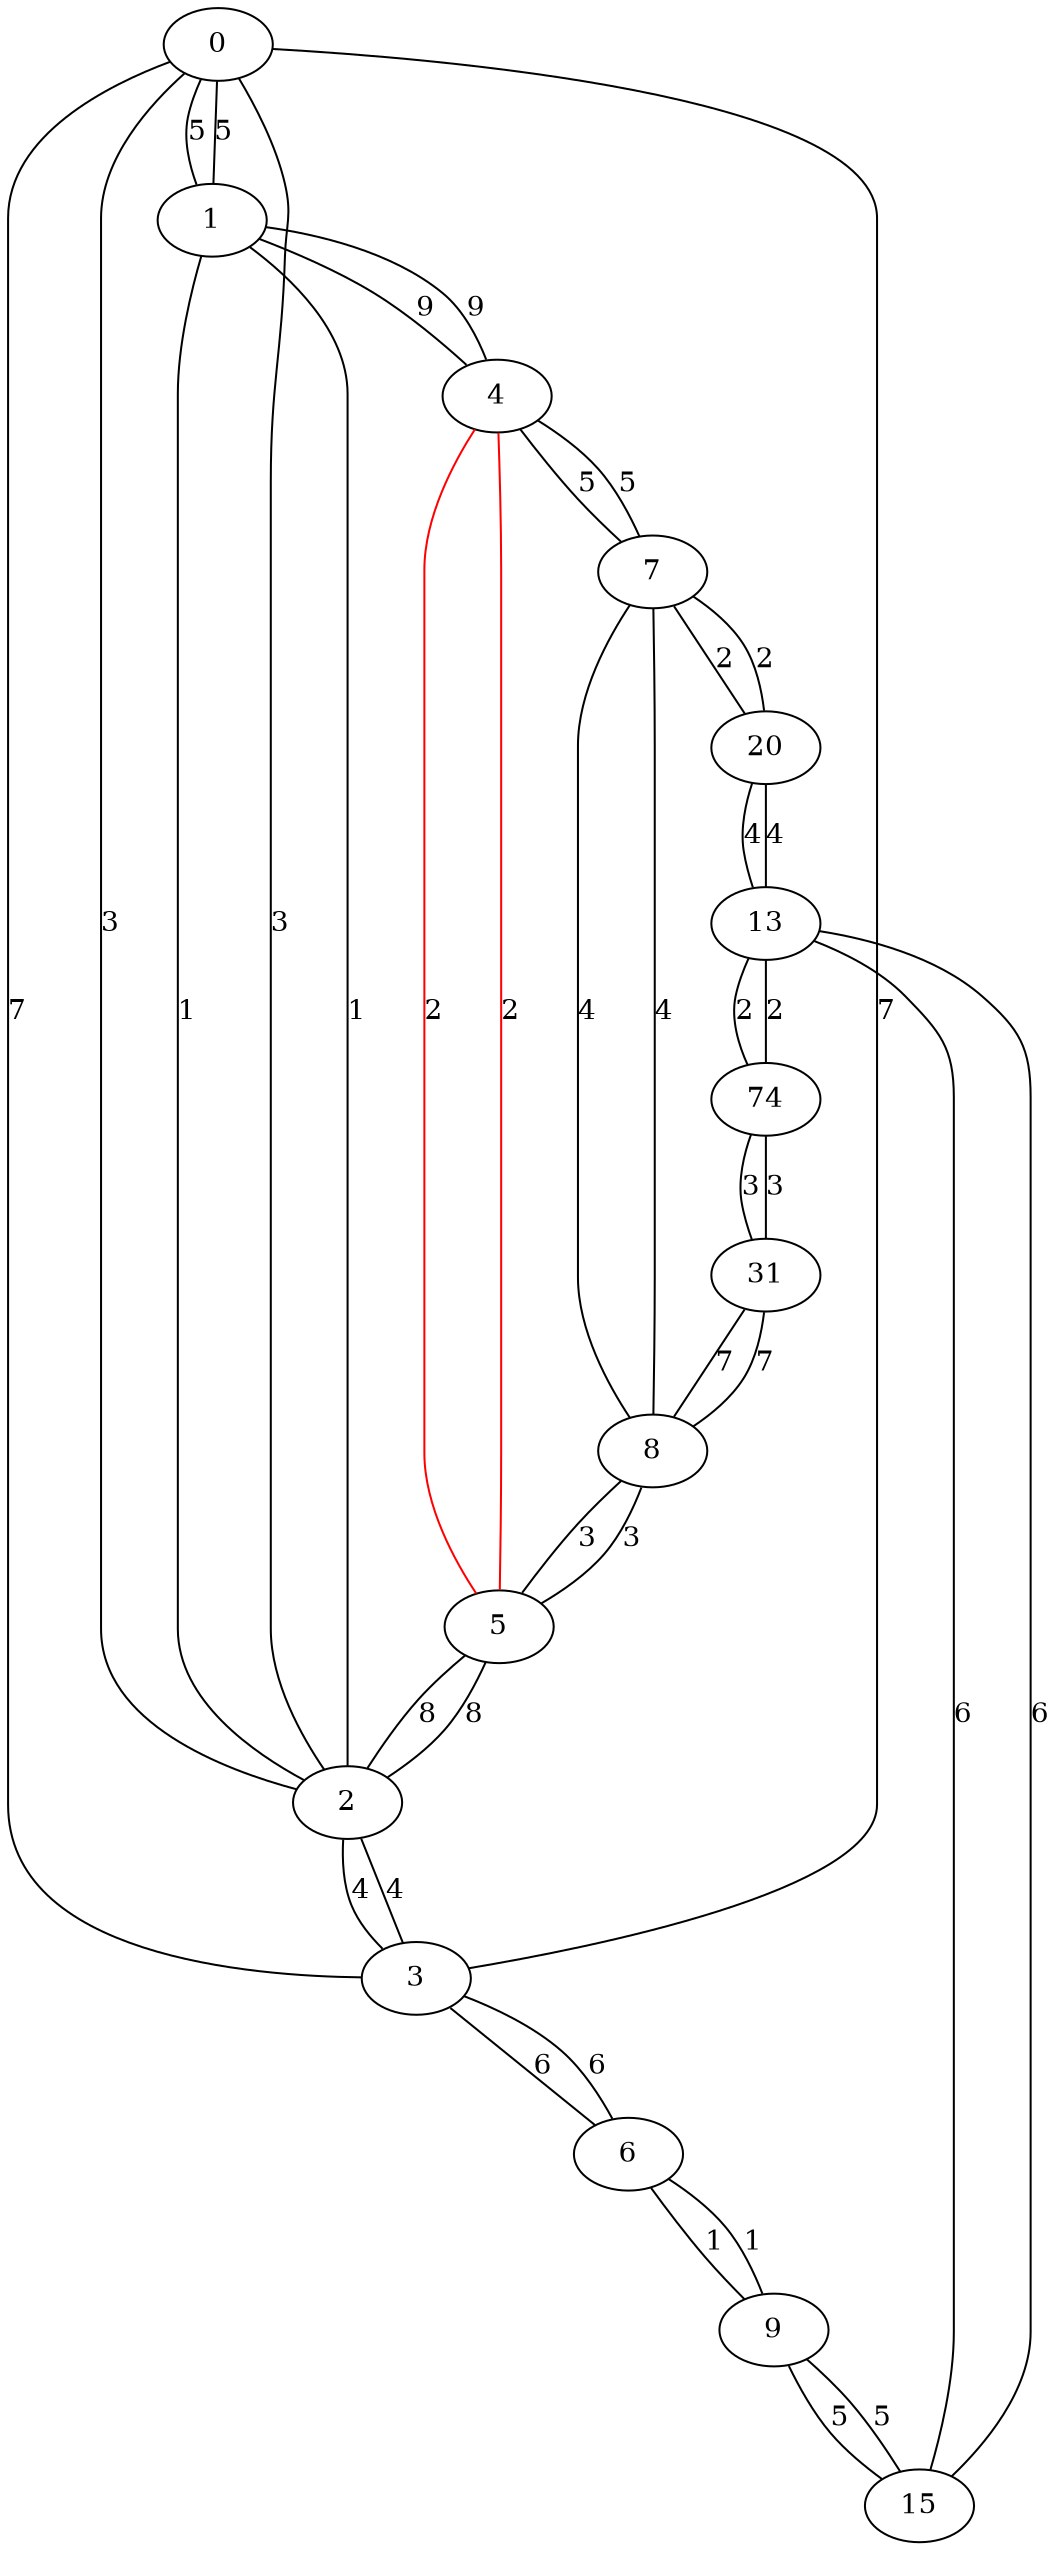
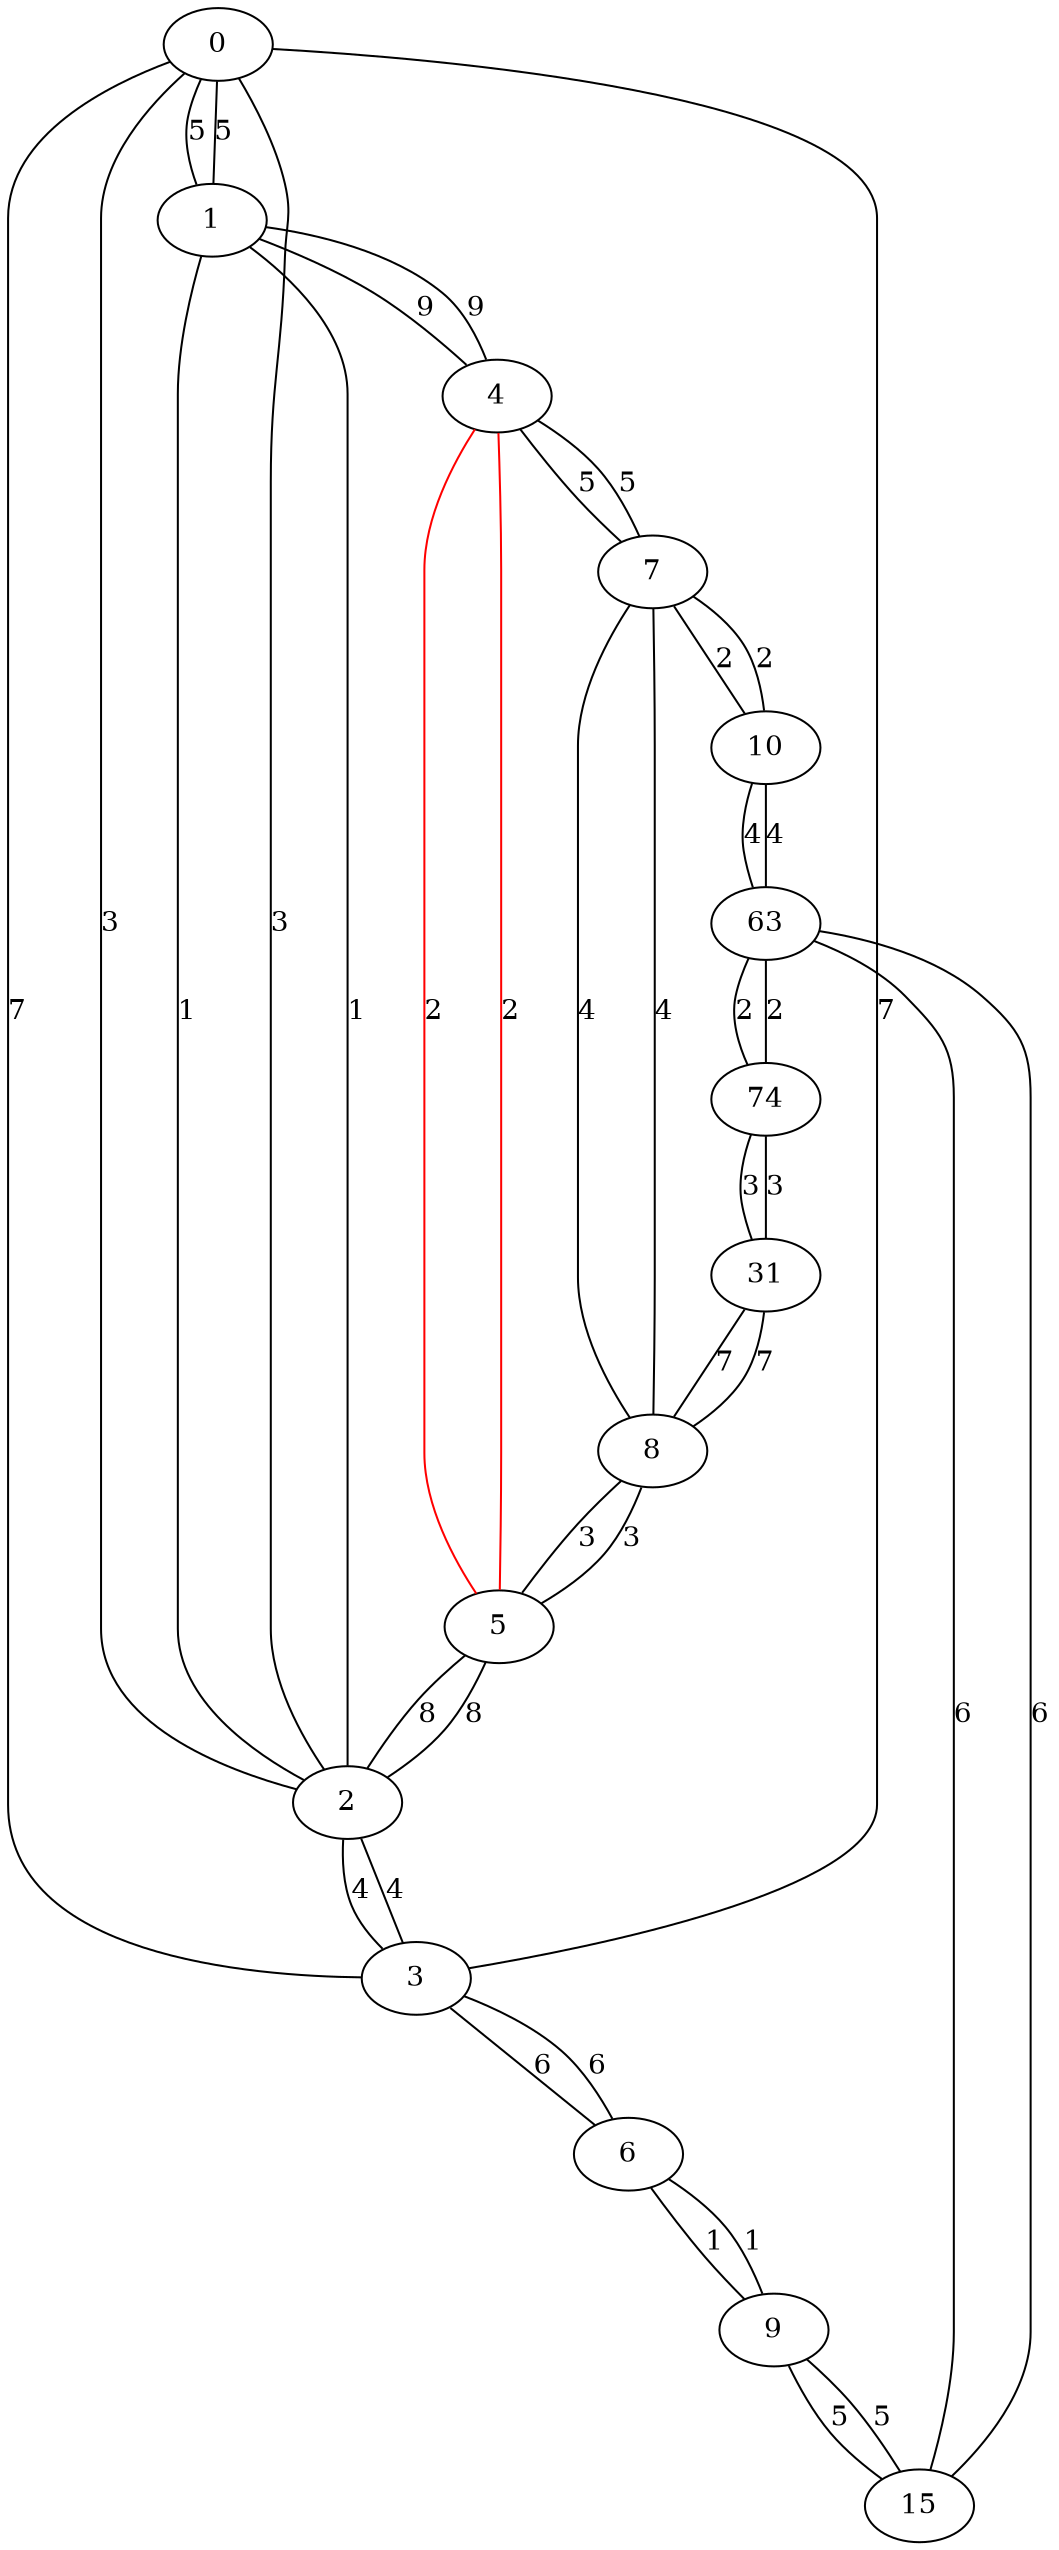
(766, 748) -> (766, 748)
(766, 924) -> (766, 924)
